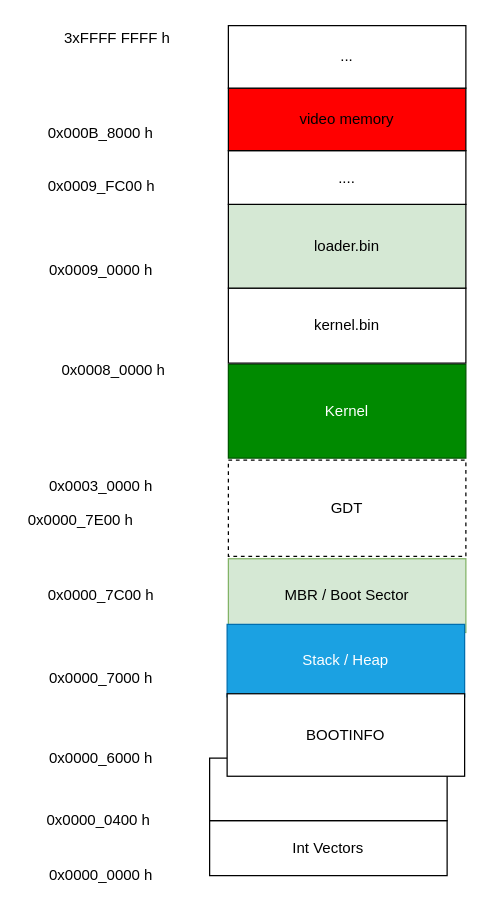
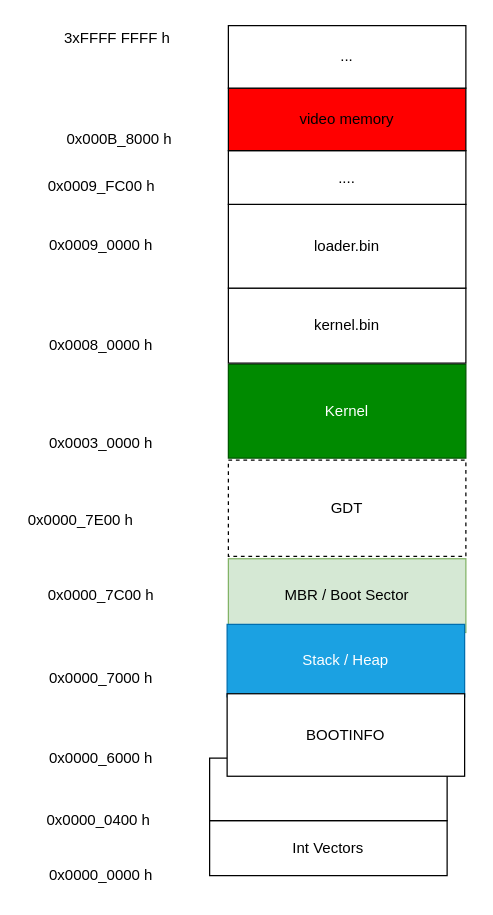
(108, 133) -> (127, 139)
(347, 246) -> (347, 246)
(109, 271) -> (109, 246)
(122, 371) -> (109, 346)
(109, 487) -> (109, 443)
